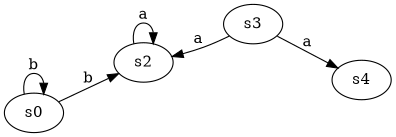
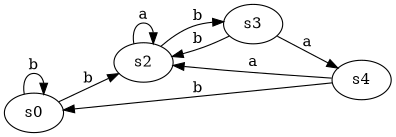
none -> (185, 30)
(198, 39) -> (198, 39)
none -> (258, 73)
none -> (203, 96)
